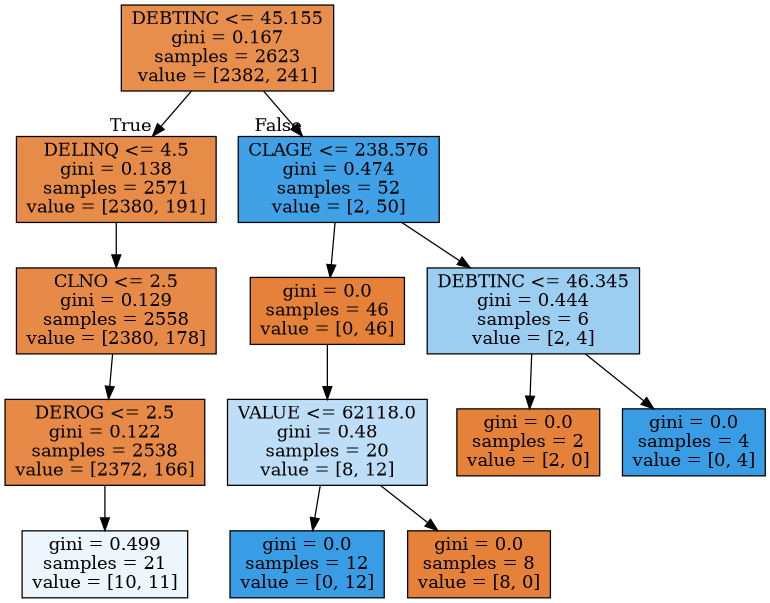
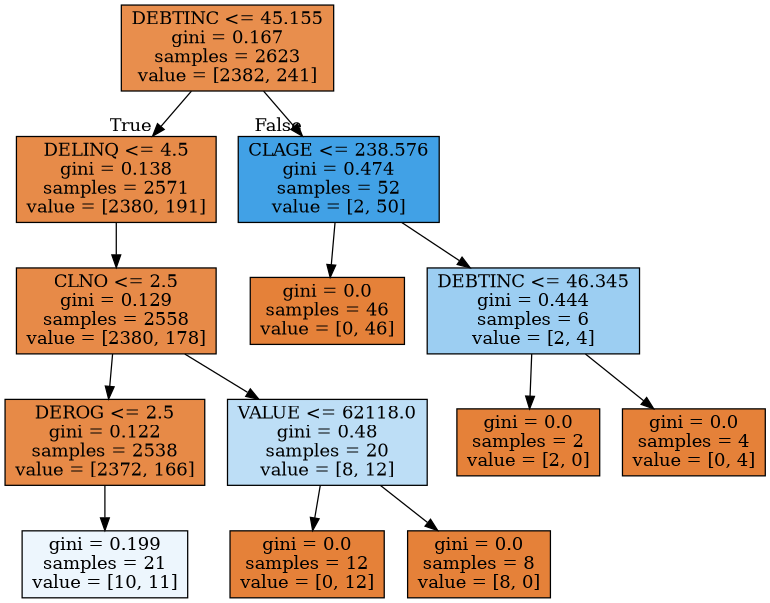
(327, 366) -> (216, 373)
(694, 442) -> (694, 442)
(105, 564) -> (105, 564)
(307, 564) -> (307, 564)
